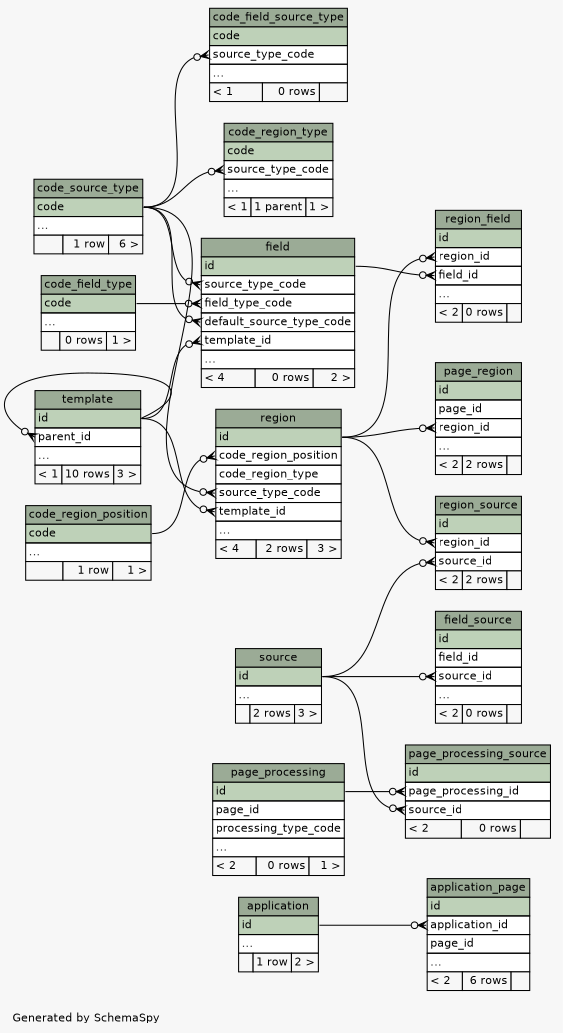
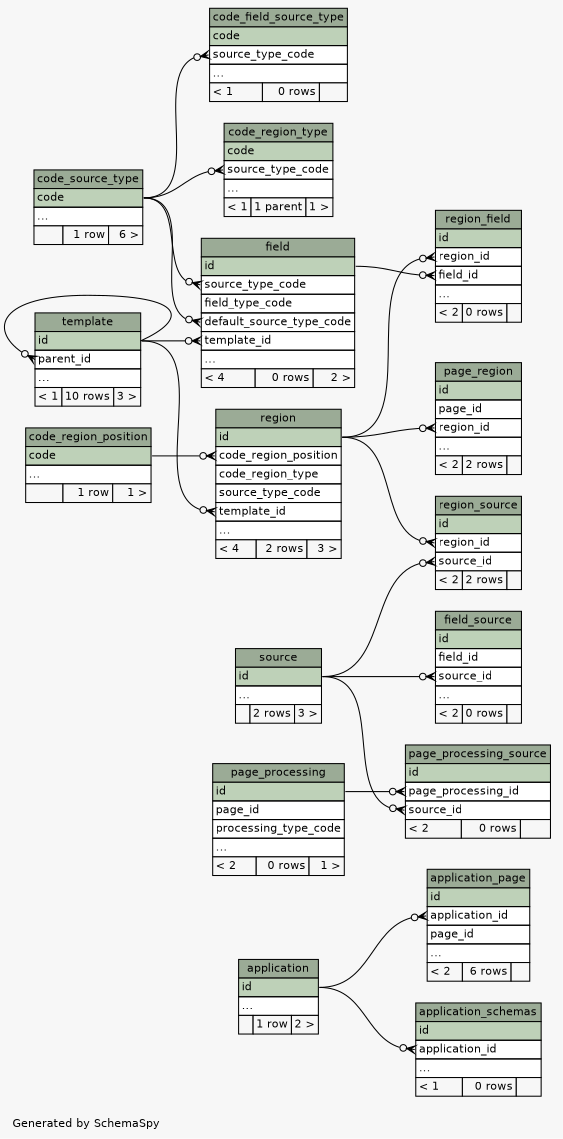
(88, 313) -> none
(182, 335) -> none
none -> (478, 1050)
